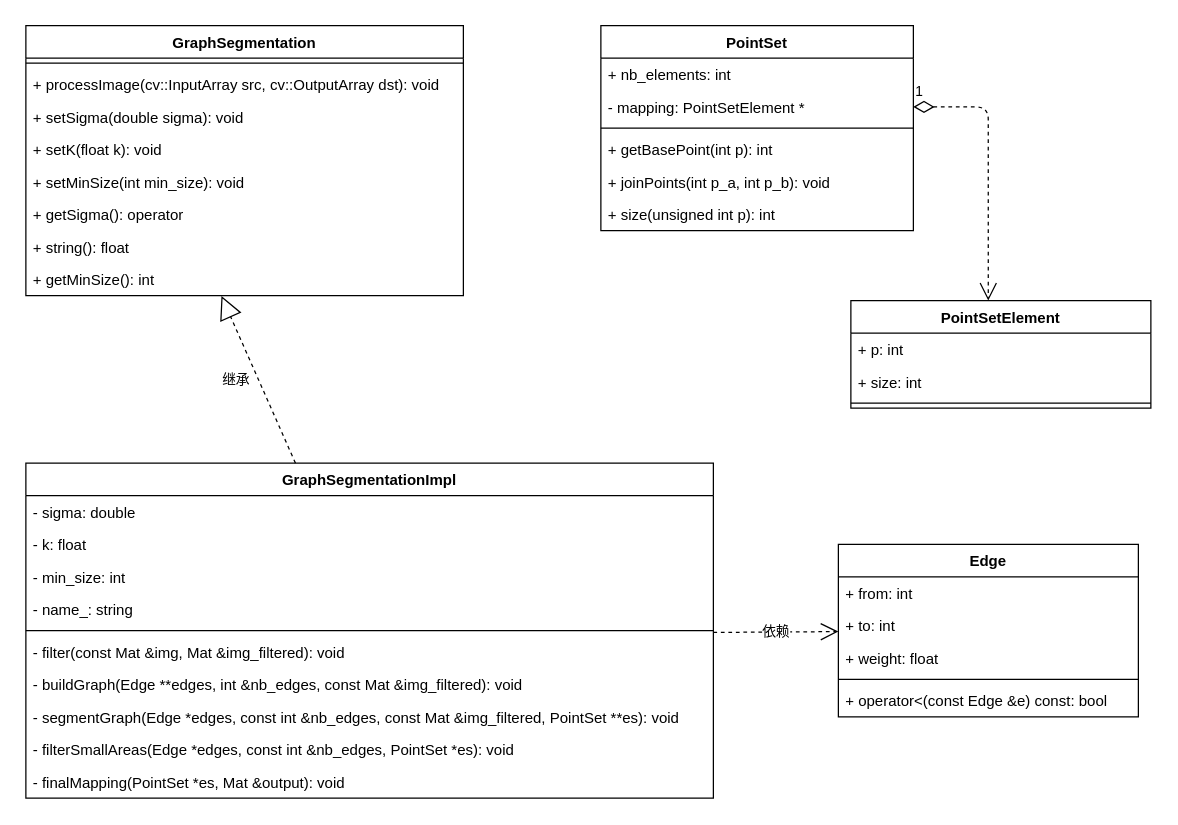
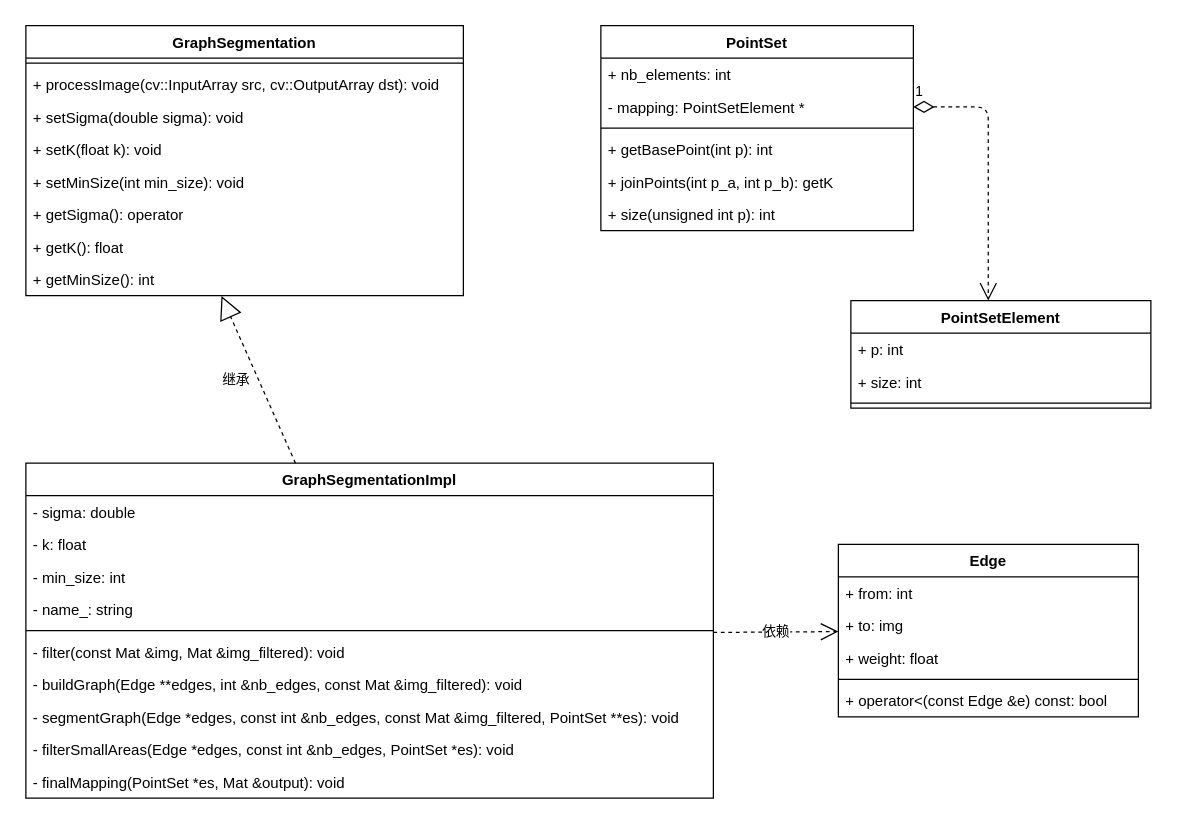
(737, 183) -> (739, 183)
(96, 248) -> (90, 248)
(875, 626) -> (875, 626)
